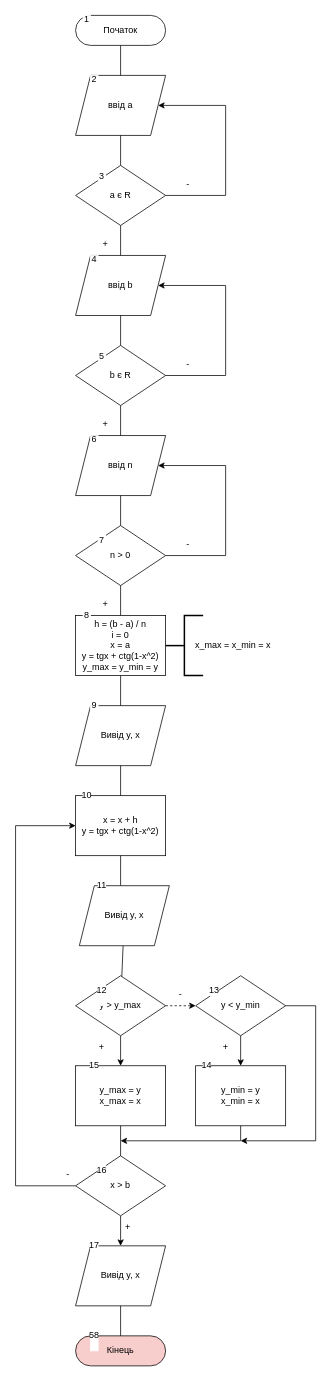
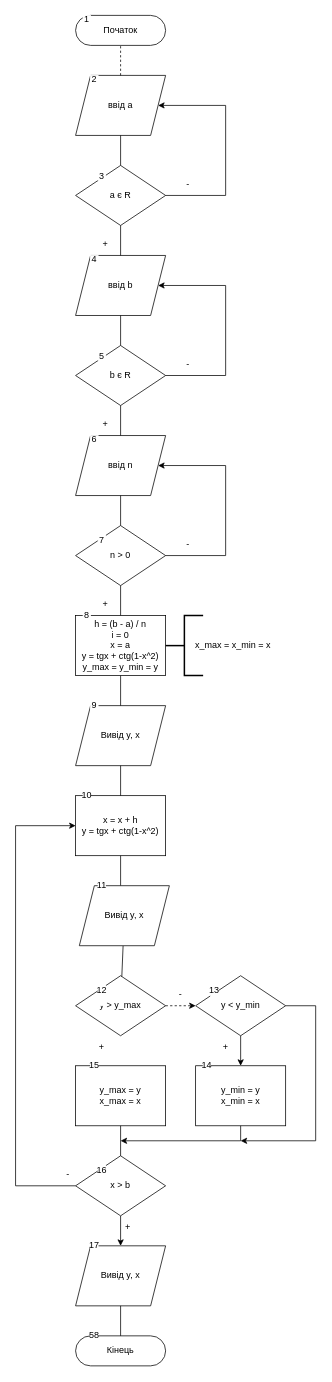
(120, 60) -> (120, 60)
(120, 1047) -> none
(120, 1350) -> (120, 1350)
